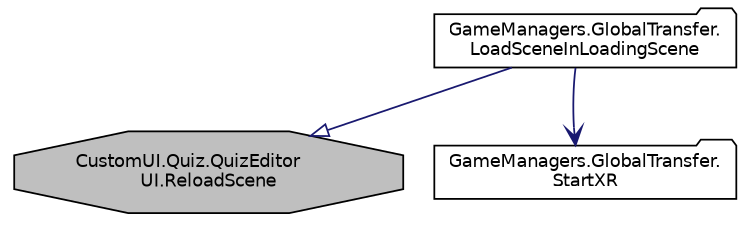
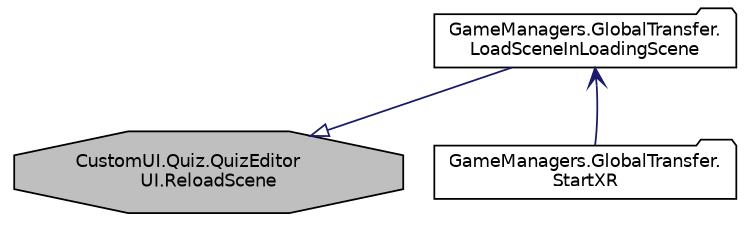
(573, 98) -> (597, 115)
